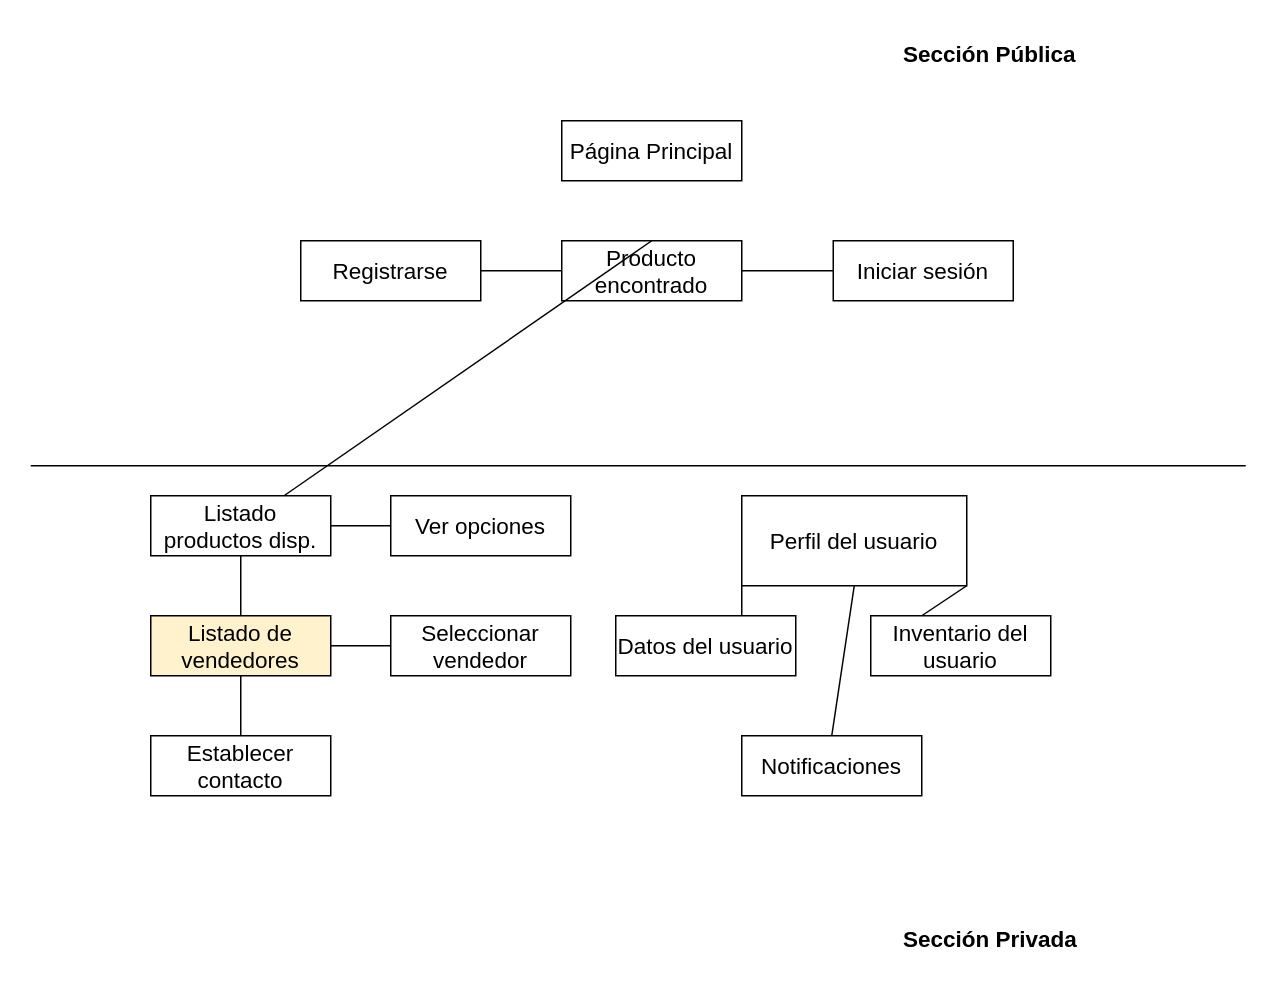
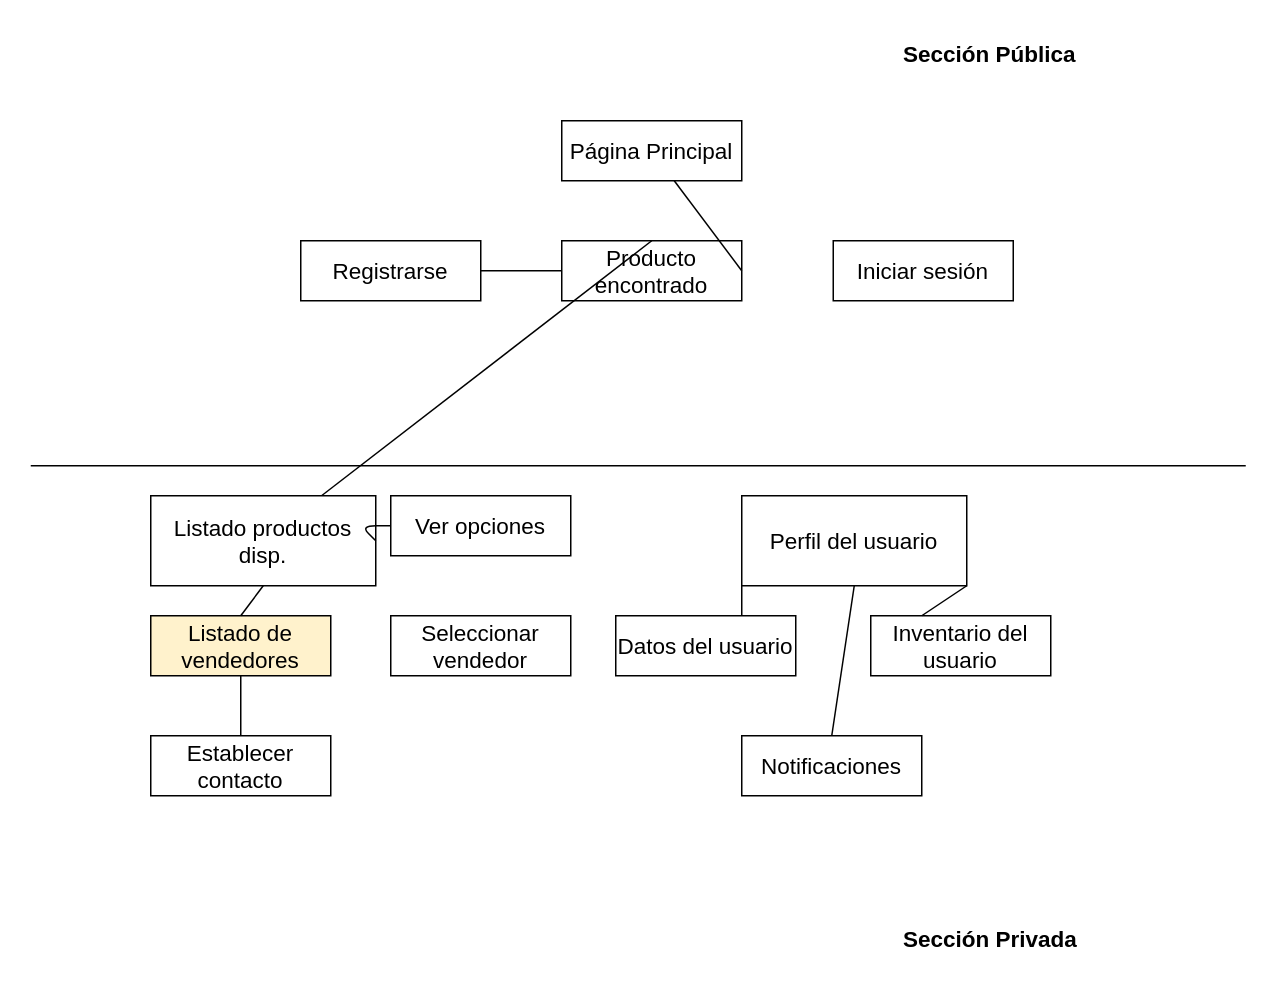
(787, 271) -> (708, 226)
(241, 526) -> (263, 541)
(361, 646) -> none
